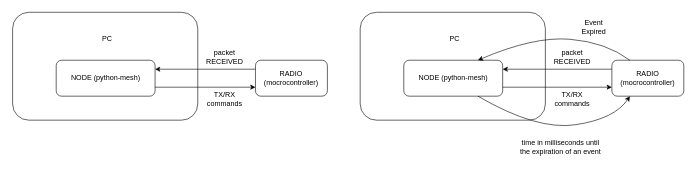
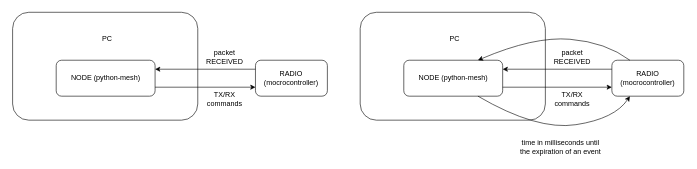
(594, 27) -> none
